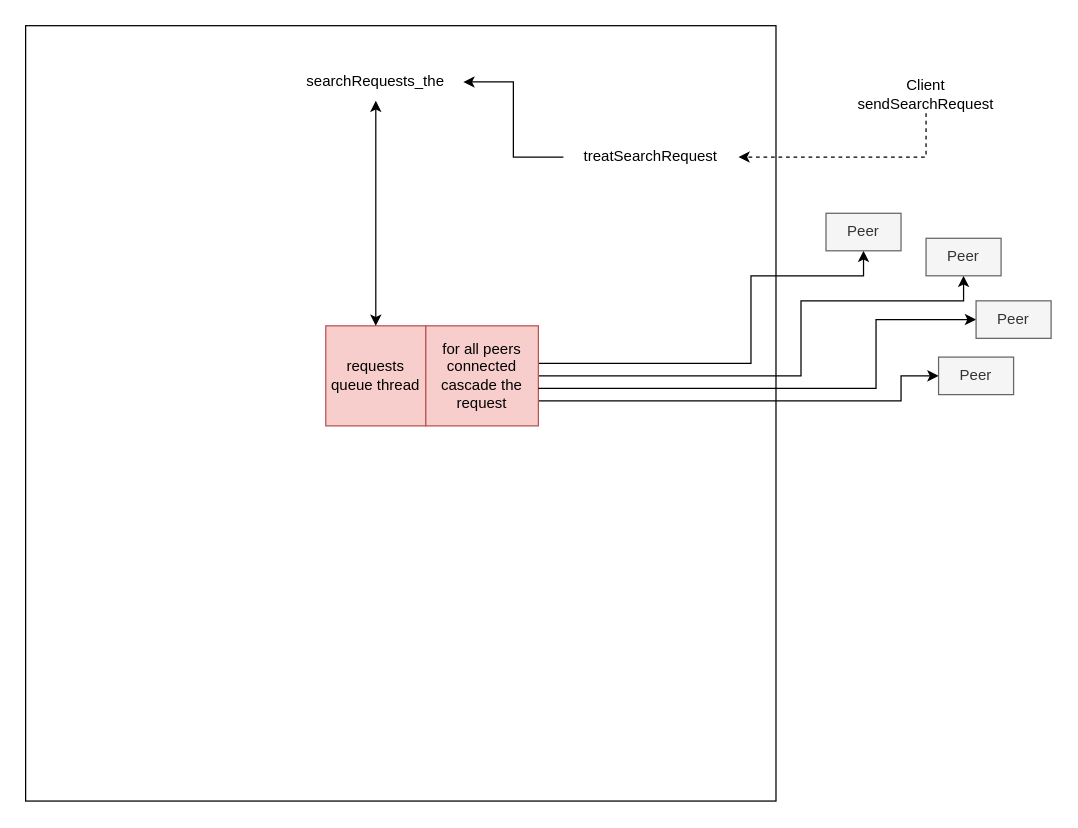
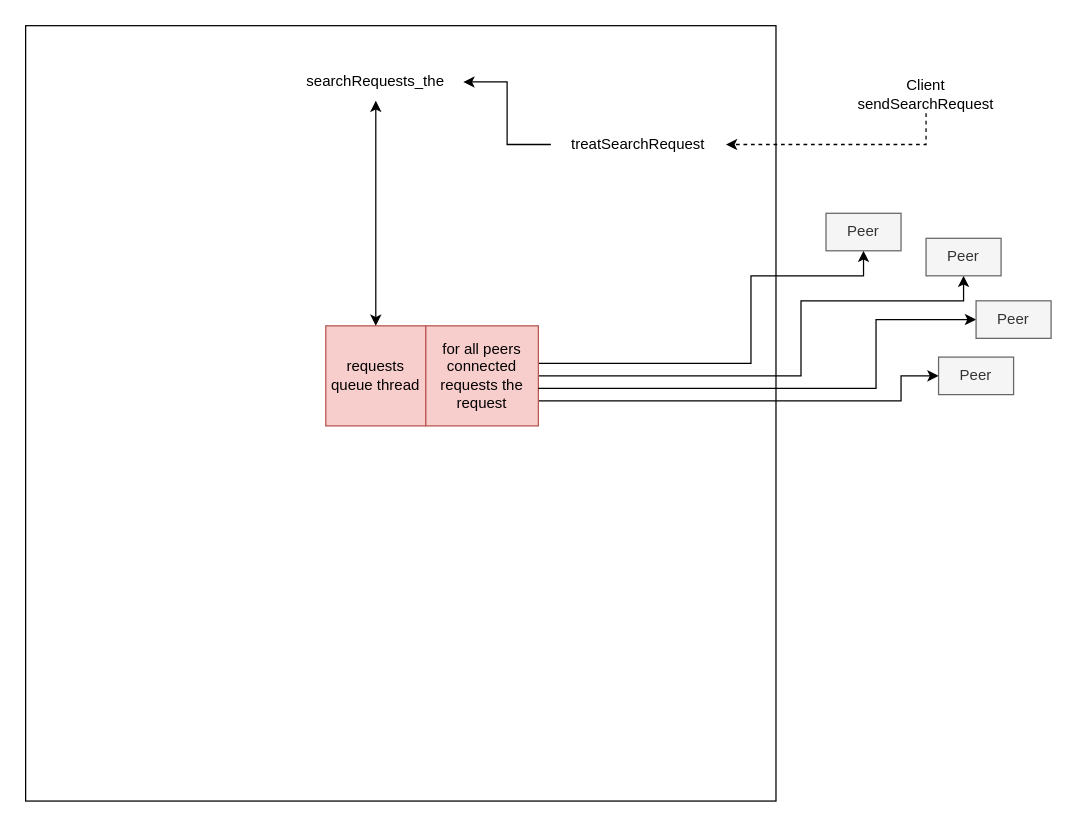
(651, 157) -> (638, 144)
(482, 376) -> (482, 376)
